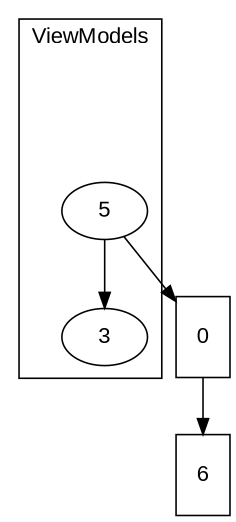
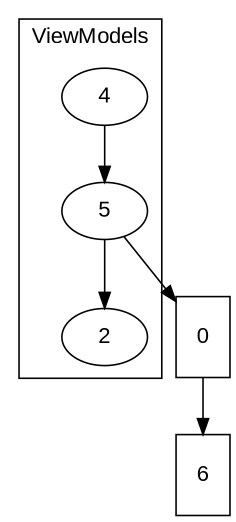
none -> (105, 97)
(105, 337) -> (105, 337)
